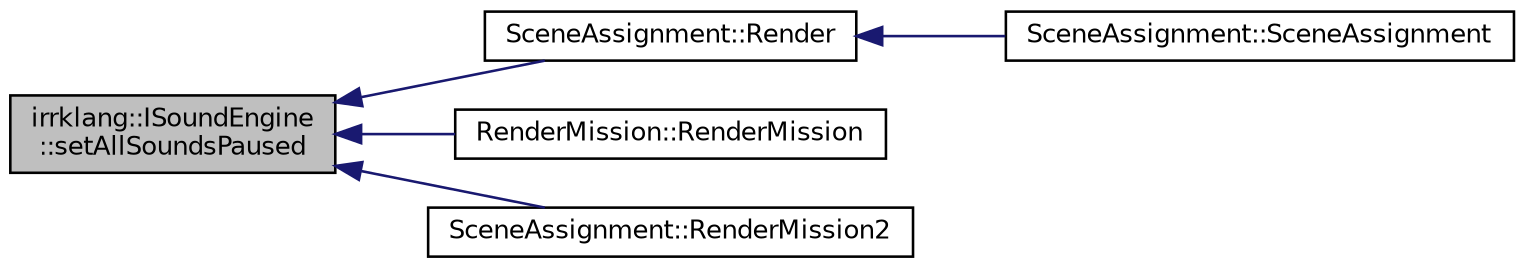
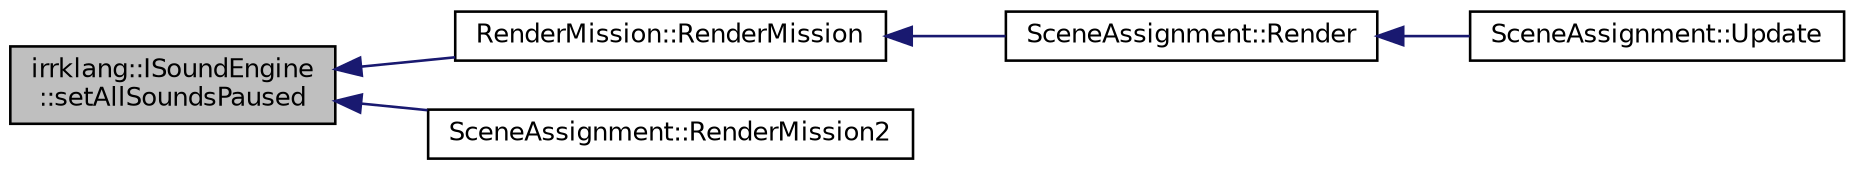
(1260, 36) -> (1657, 36)
(453, 79) -> (959, 36)
